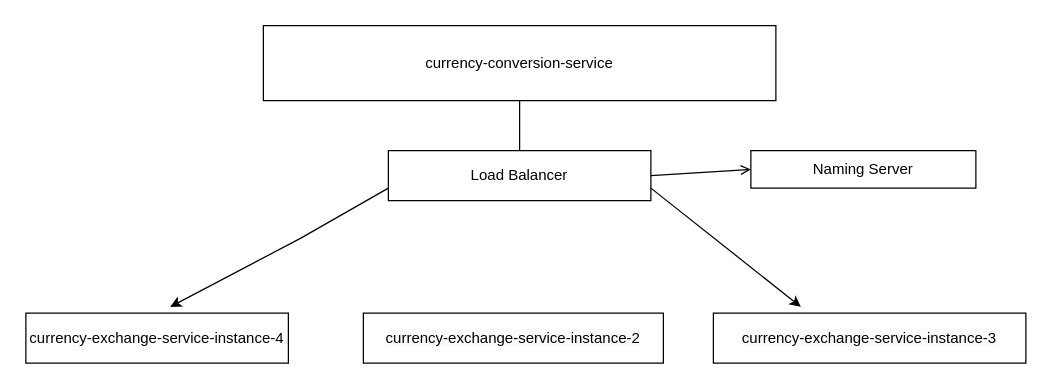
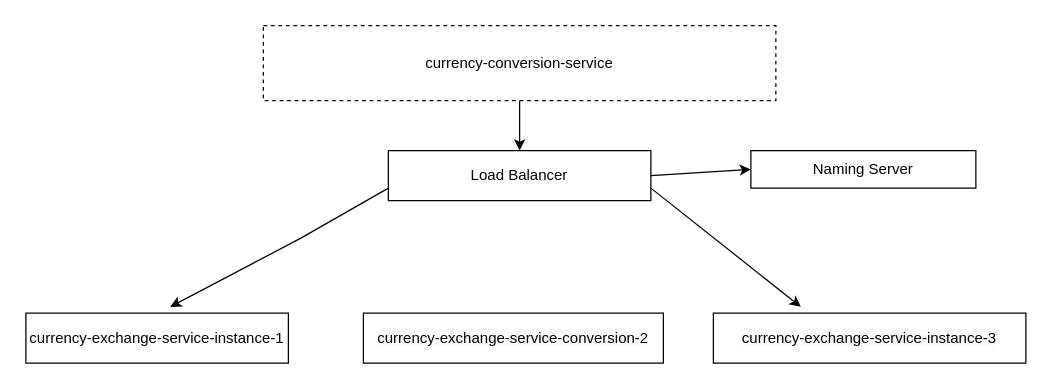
(519, 63) -> (519, 63)
(519, 144) -> (519, 141)
(743, 170) -> (741, 170)
(157, 338) -> (157, 338)
(513, 338) -> (513, 338)
